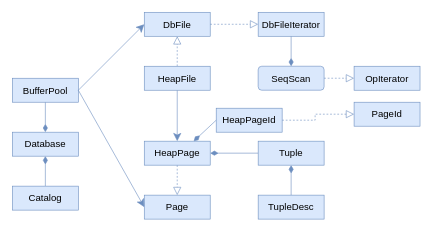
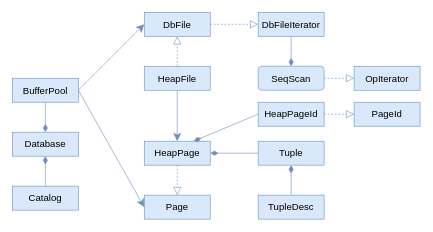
(249, 120) -> (291, 114)
